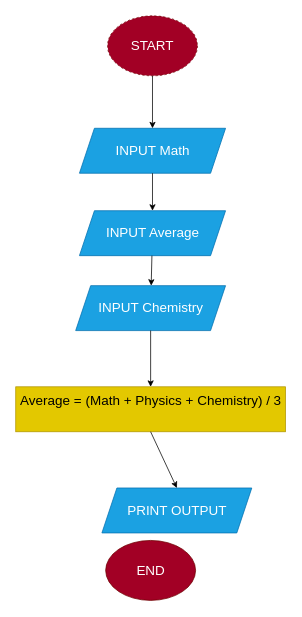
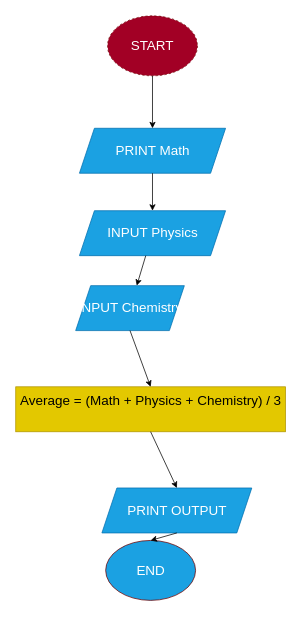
(153, 150) -> (153, 150)
(153, 233) -> (153, 233)
(151, 308) -> (130, 308)
none -> (166, 536)
(151, 570) -> (151, 570)
